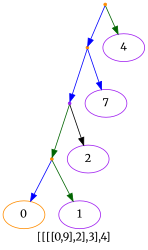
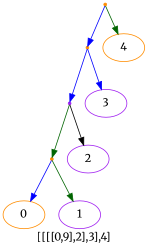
(124, 48) -> (124, 48)
(106, 103) -> (106, 103)
